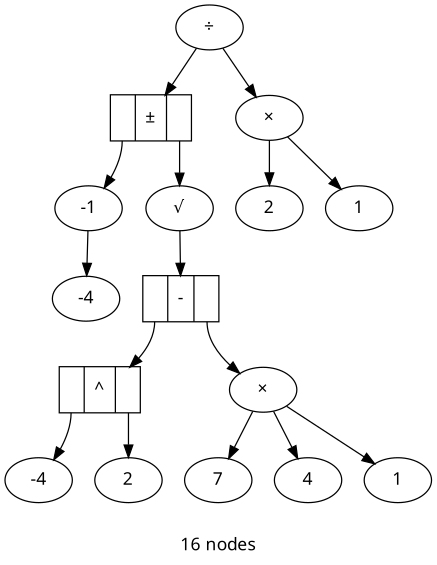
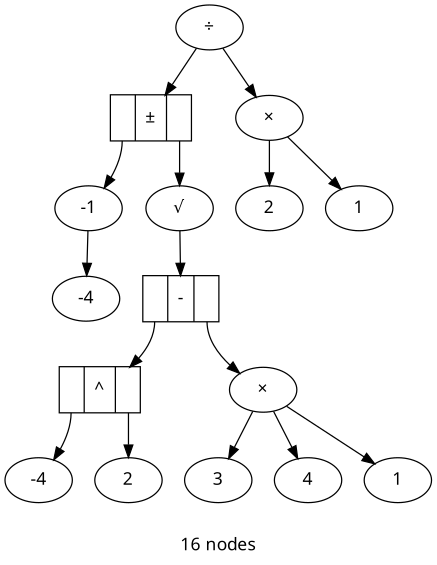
(218, 480) -> (218, 480)
